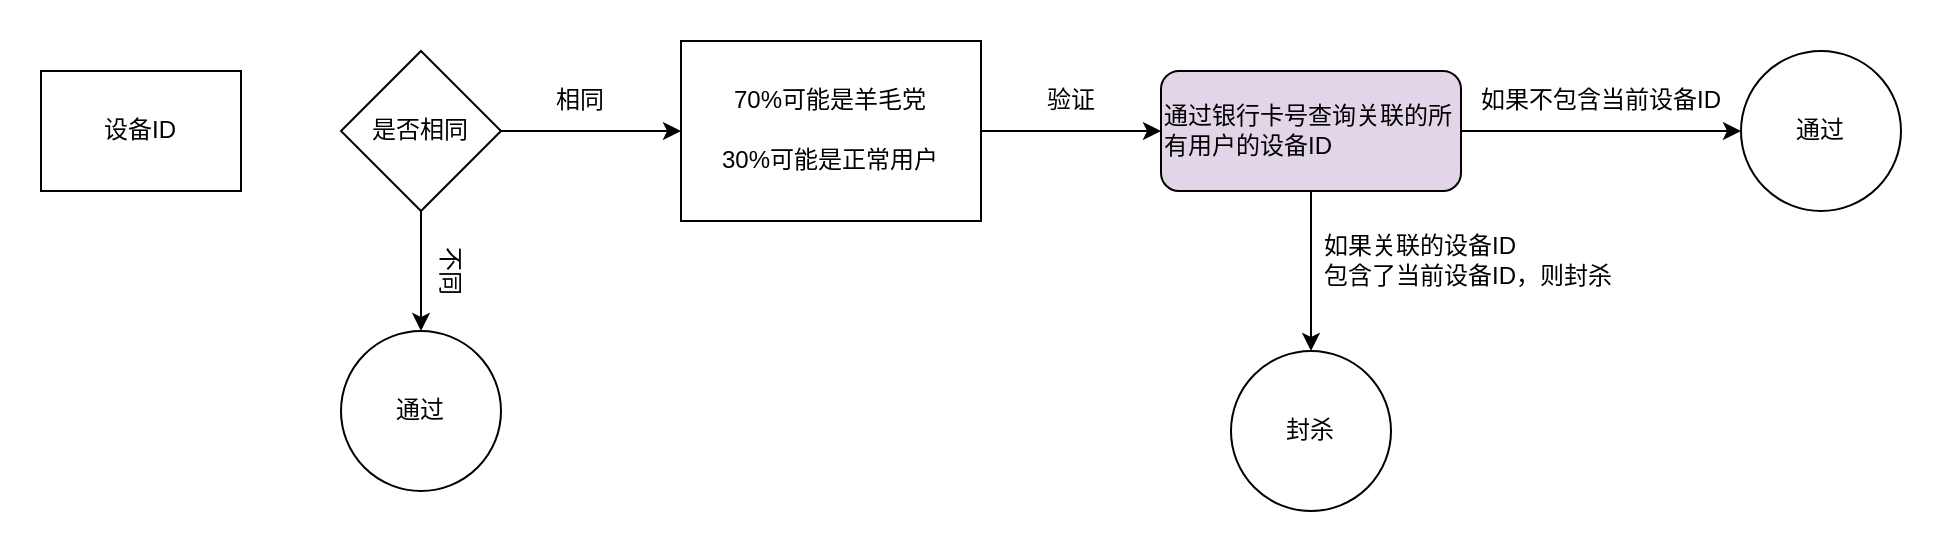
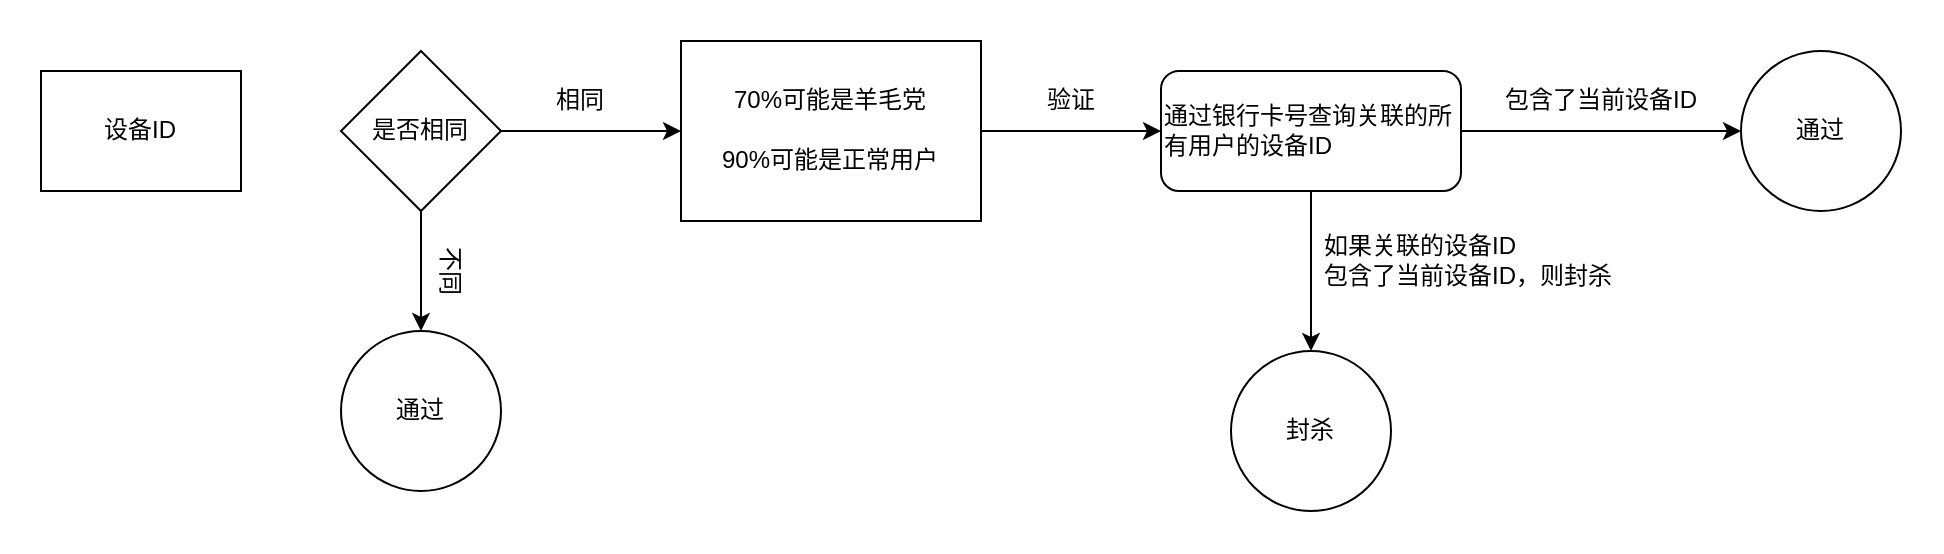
(1602, 101) -> (1602, 101)
(1311, 131) -> (1311, 131)
(831, 161) -> (831, 161)
